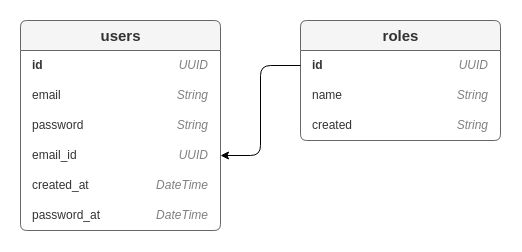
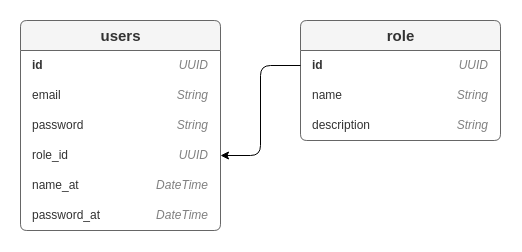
(401, 36) -> (401, 36)
(336, 126) -> (346, 126)
(55, 156) -> (53, 156)
(66, 186) -> (56, 186)
